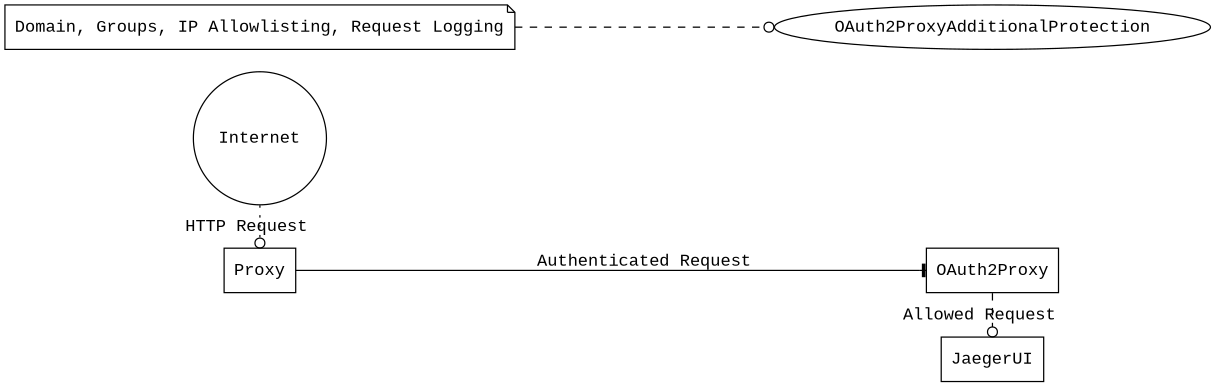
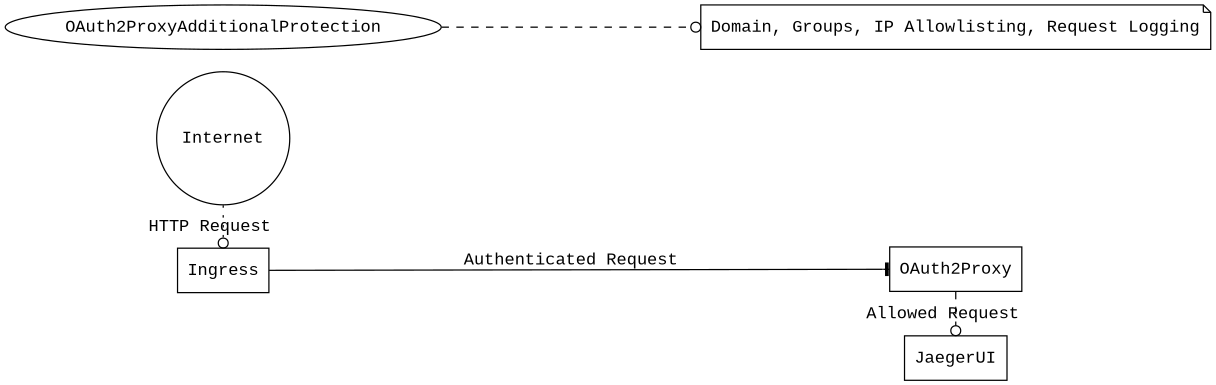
(639, 27) -> (566, 27)
(260, 270) -> (223, 270)
